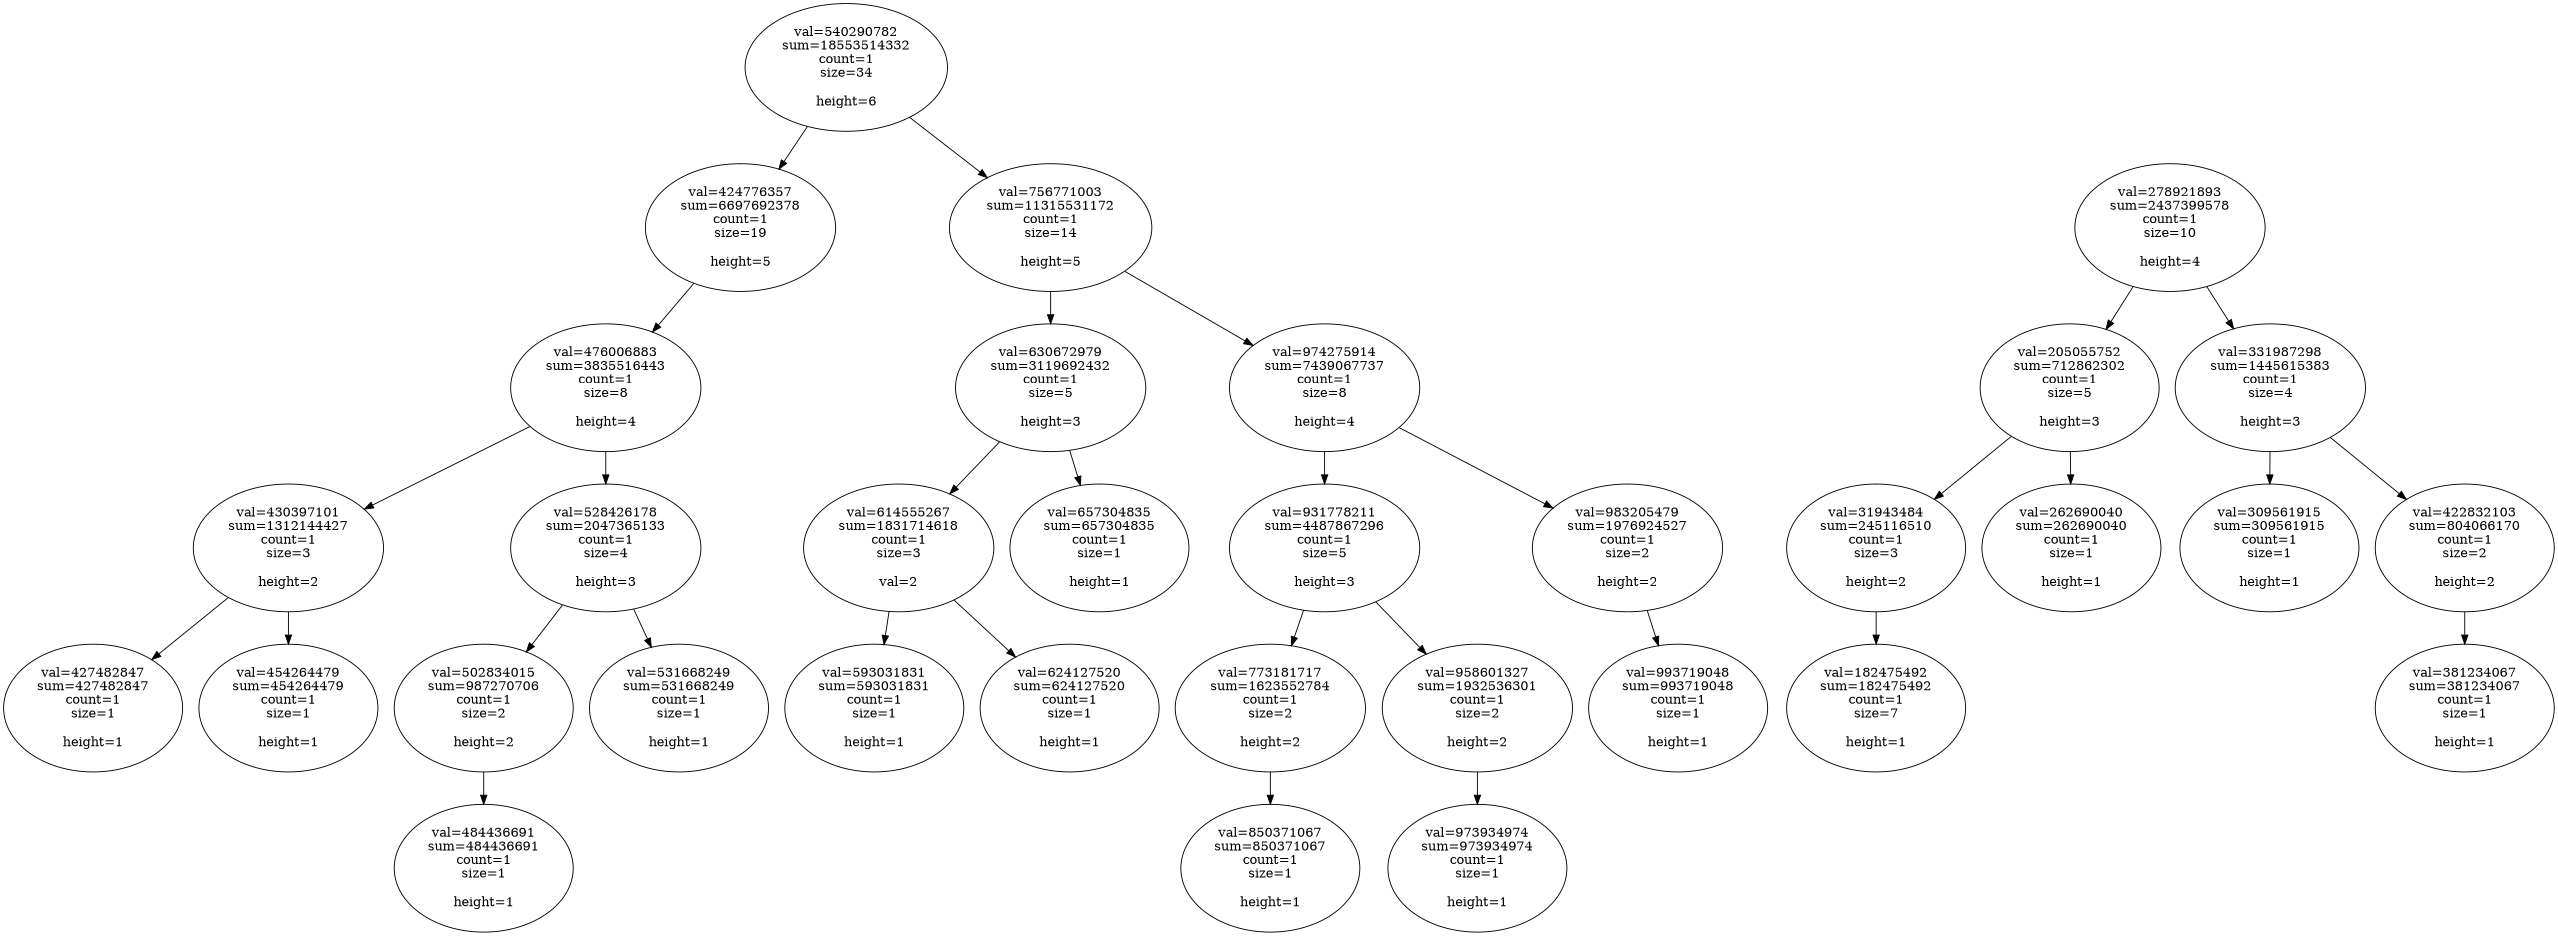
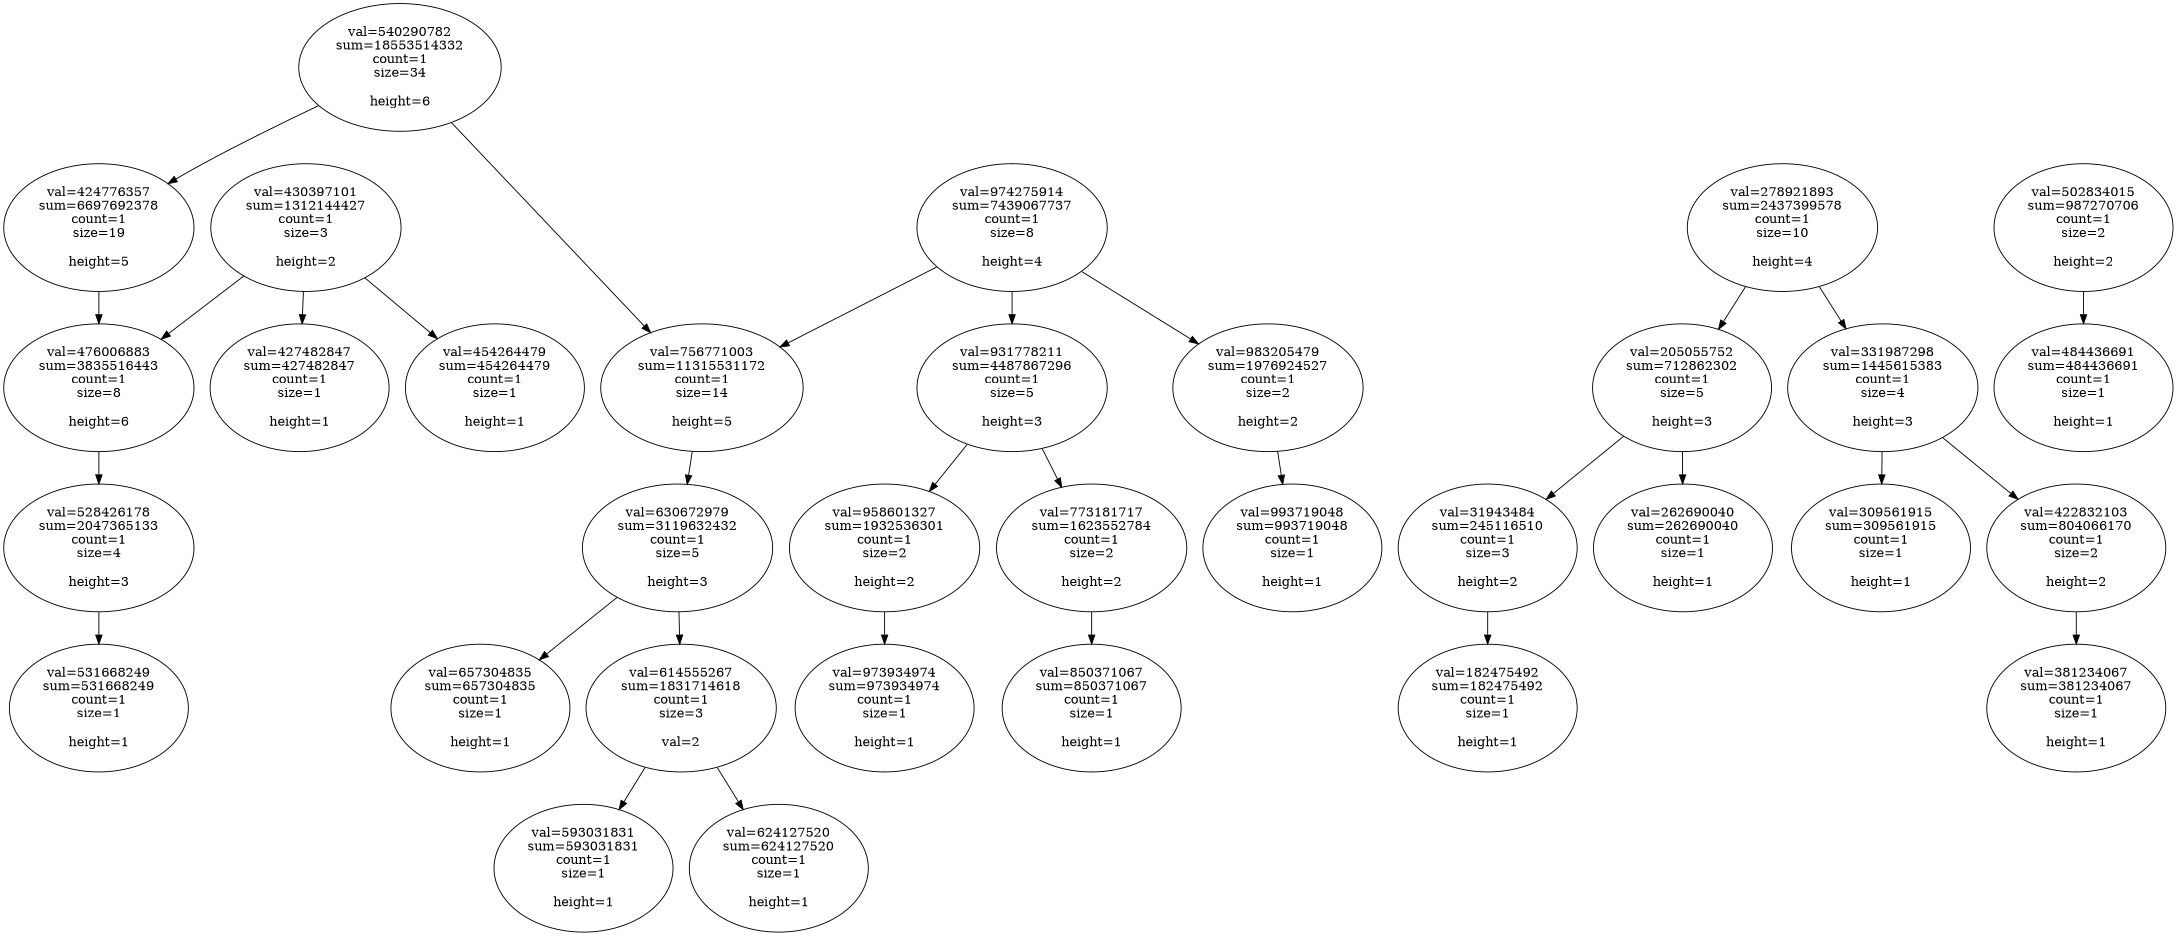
(1185, 306) -> (862, 305)
(1051, 366) -> (678, 526)
(606, 422) -> (99, 422)
(451, 466) -> (206, 305)
(547, 625) -> none
(1876, 714) -> (1488, 714)
